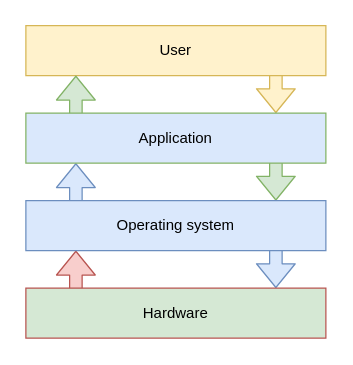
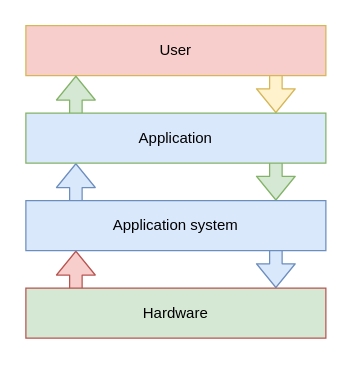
(176, 51) -> (176, 51)
(176, 226) -> (176, 226)
